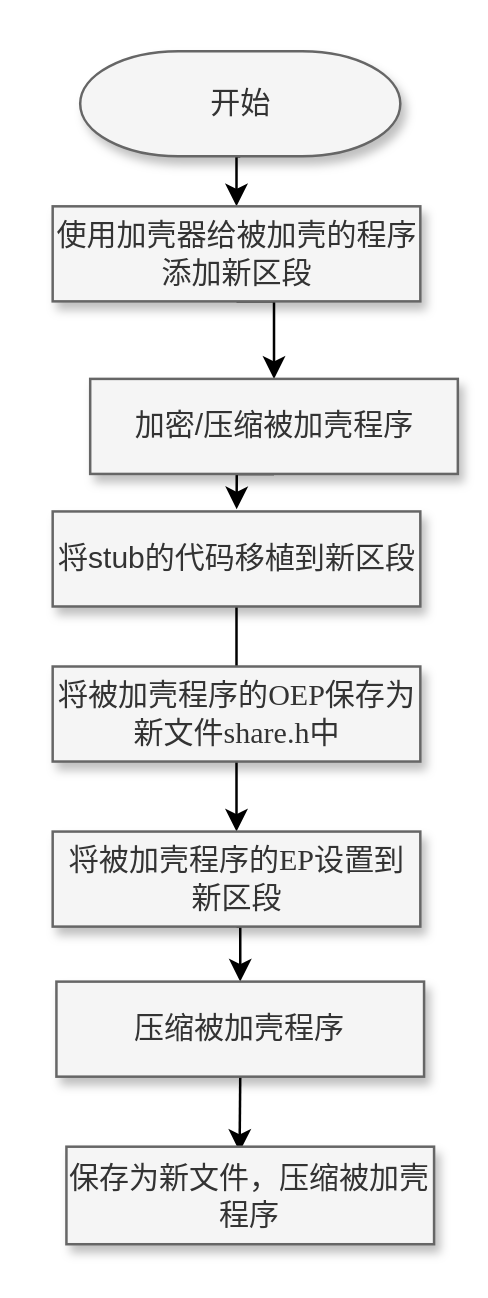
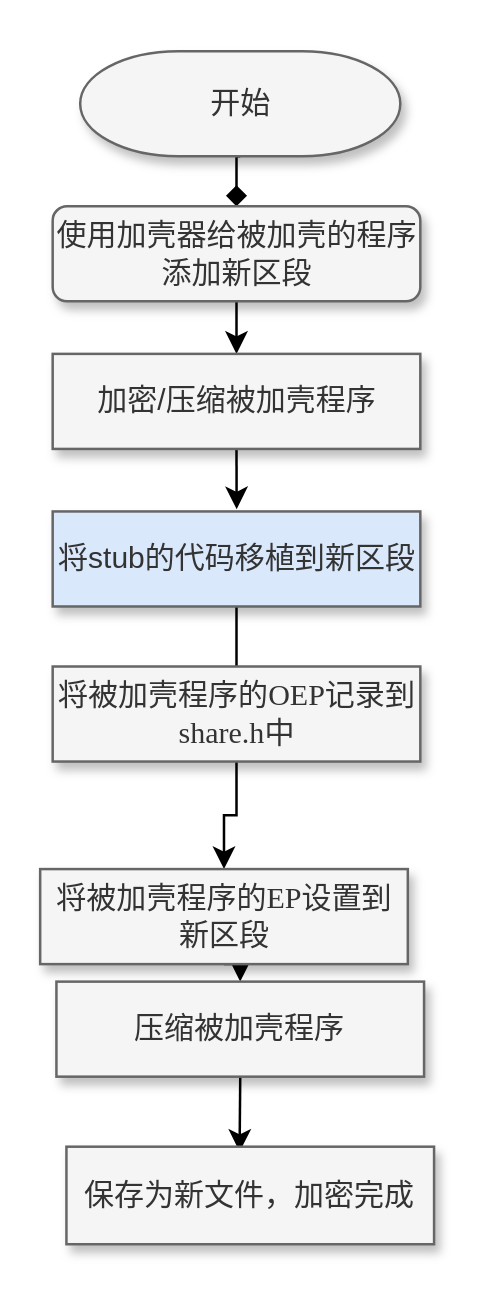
(236, 187) -> (236, 186)
(236, 254) -> (236, 254)
(274, 426) -> (236, 401)
(236, 559) -> (236, 559)
(238, 714) -> (238, 714)
(236, 879) -> (224, 916)
(250, 1196) -> (250, 1196)
